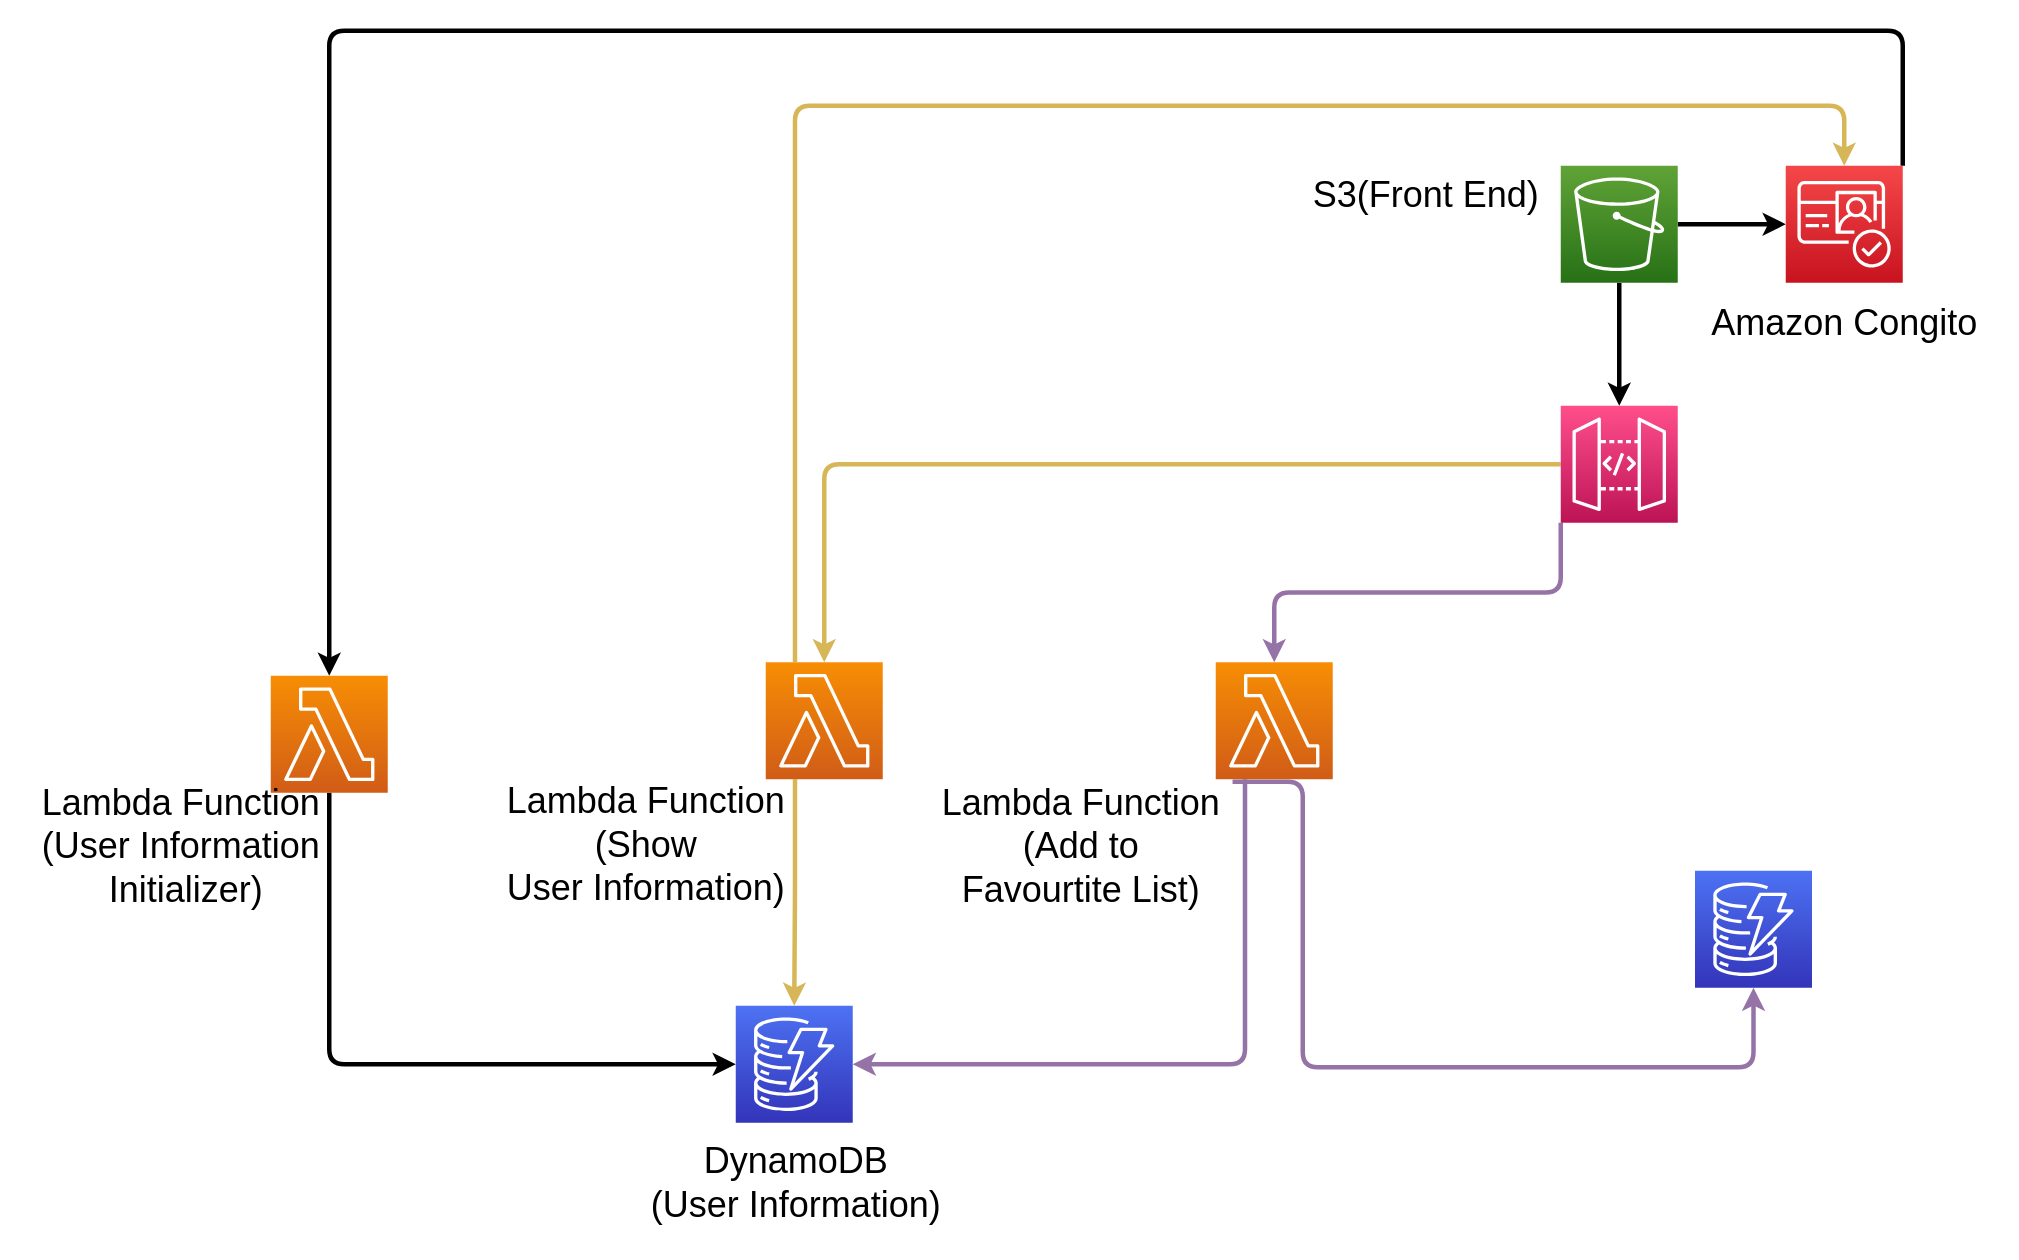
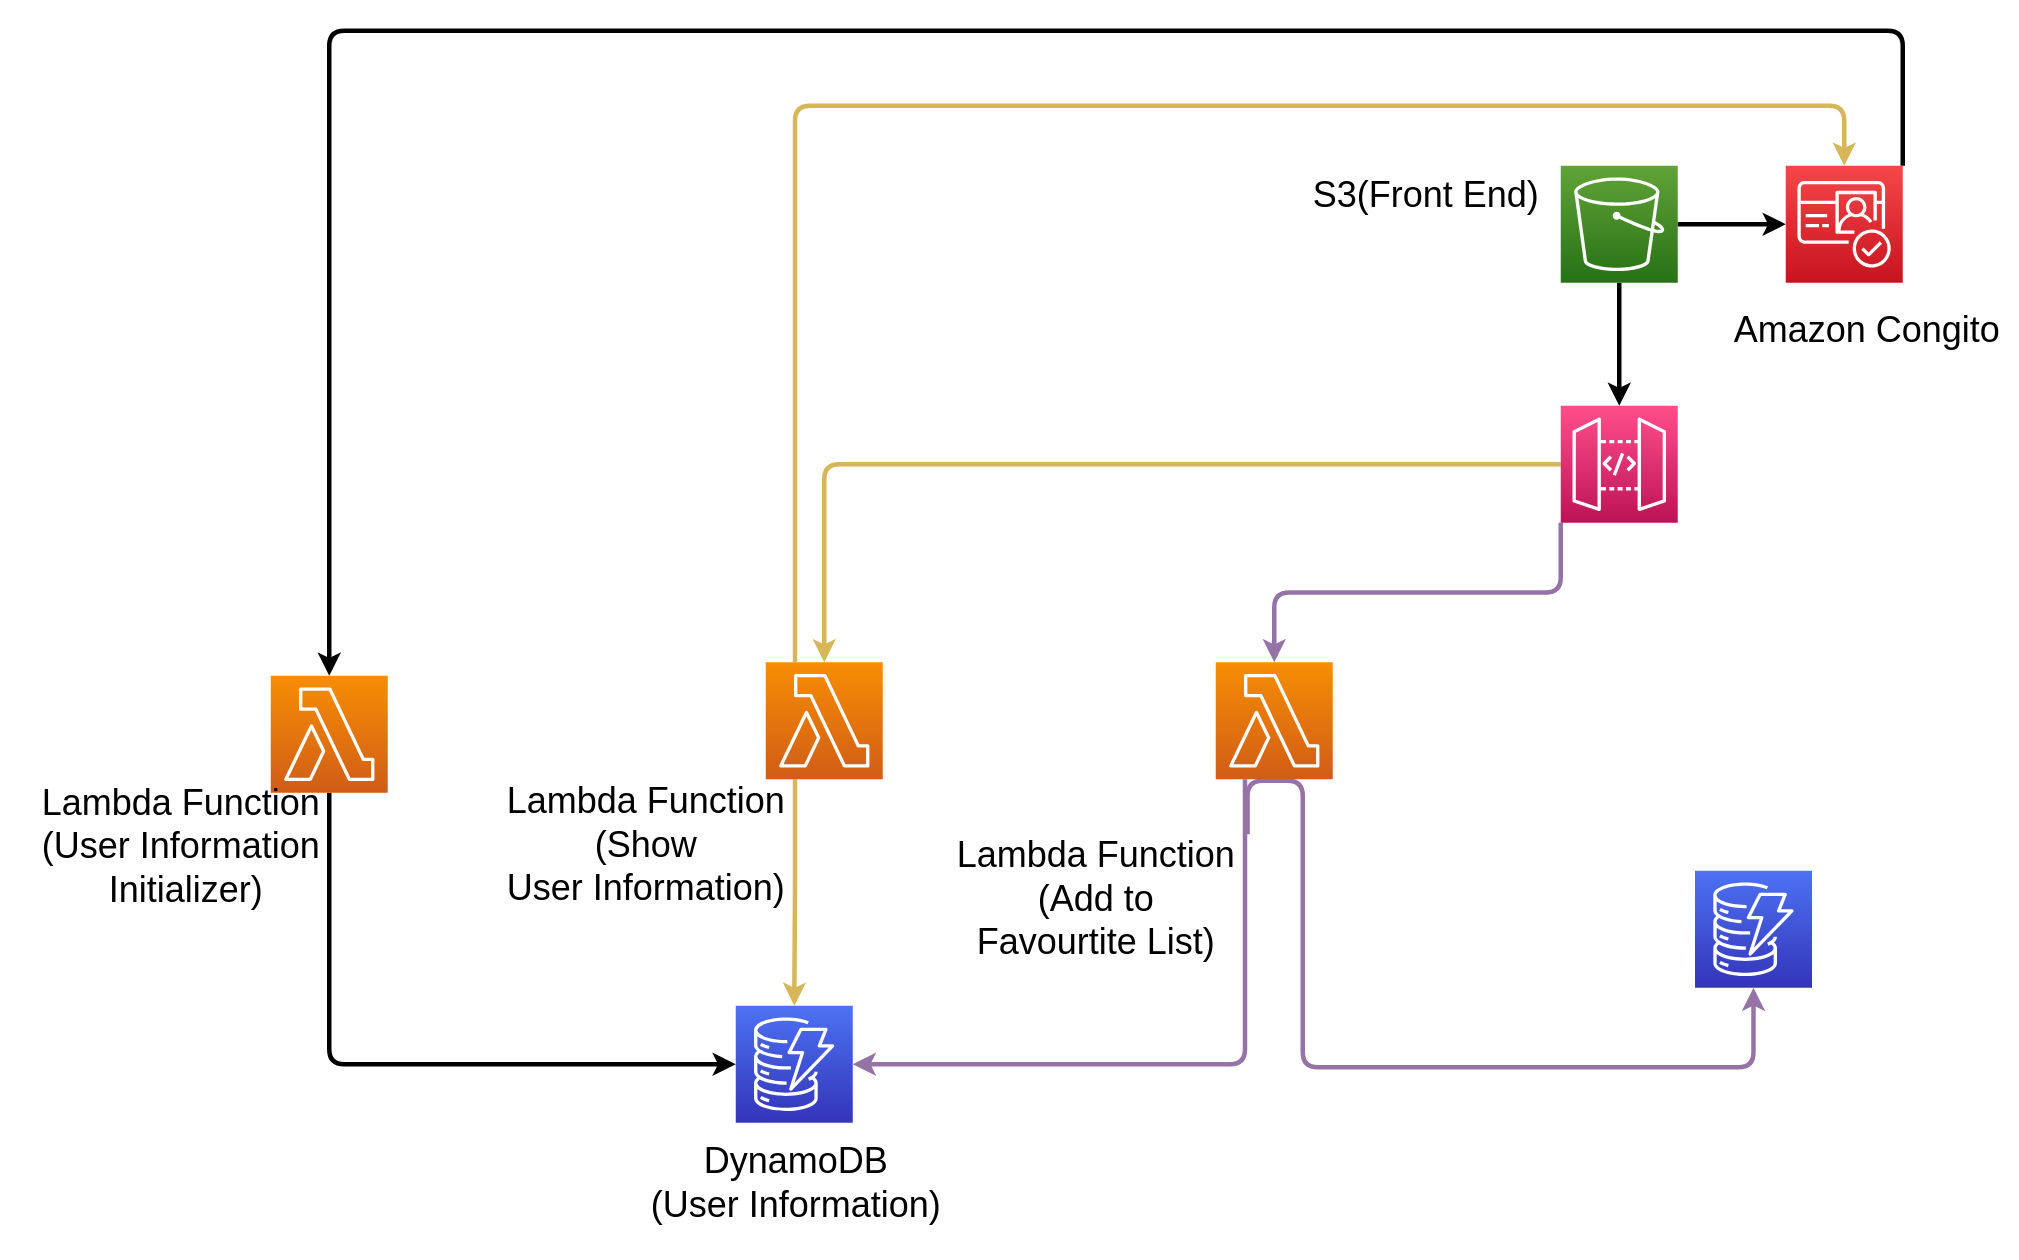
(1844, 323) -> (1867, 331)
(1081, 847) -> (1096, 899)
